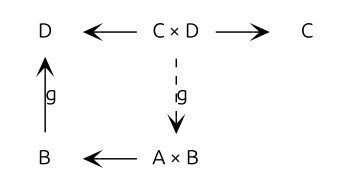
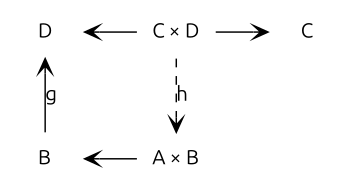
(183, 95) -> (183, 95)
